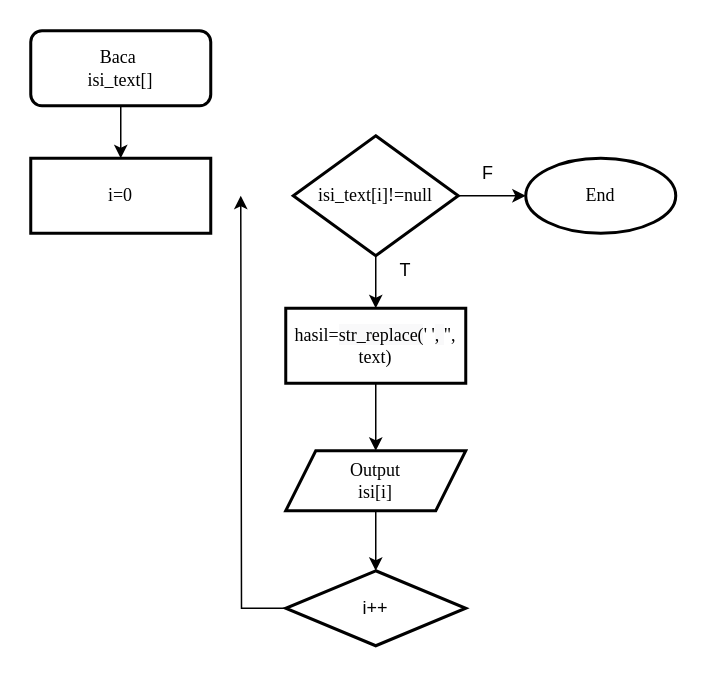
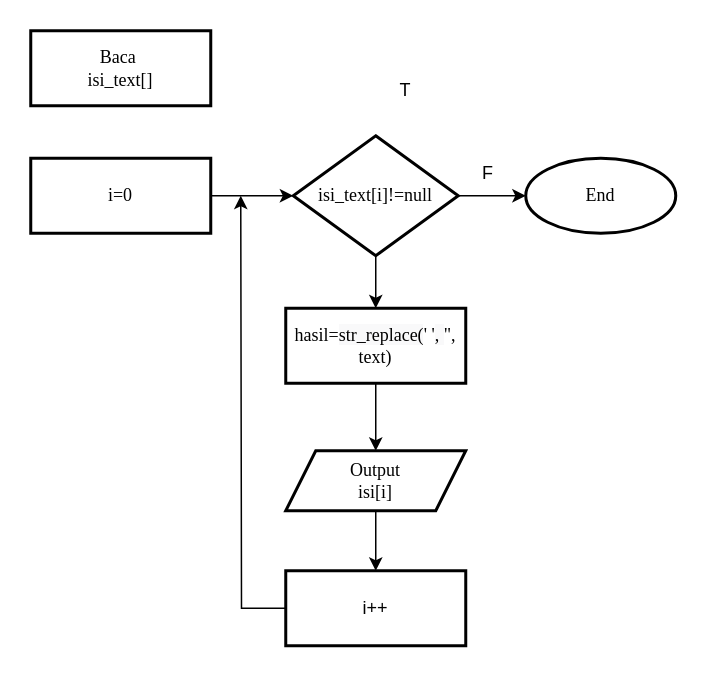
(121, 68) -> (121, 68)
(121, 134) -> none
none -> (247, 196)
(406, 271) -> (406, 91)
(376, 608) -> (376, 608)
